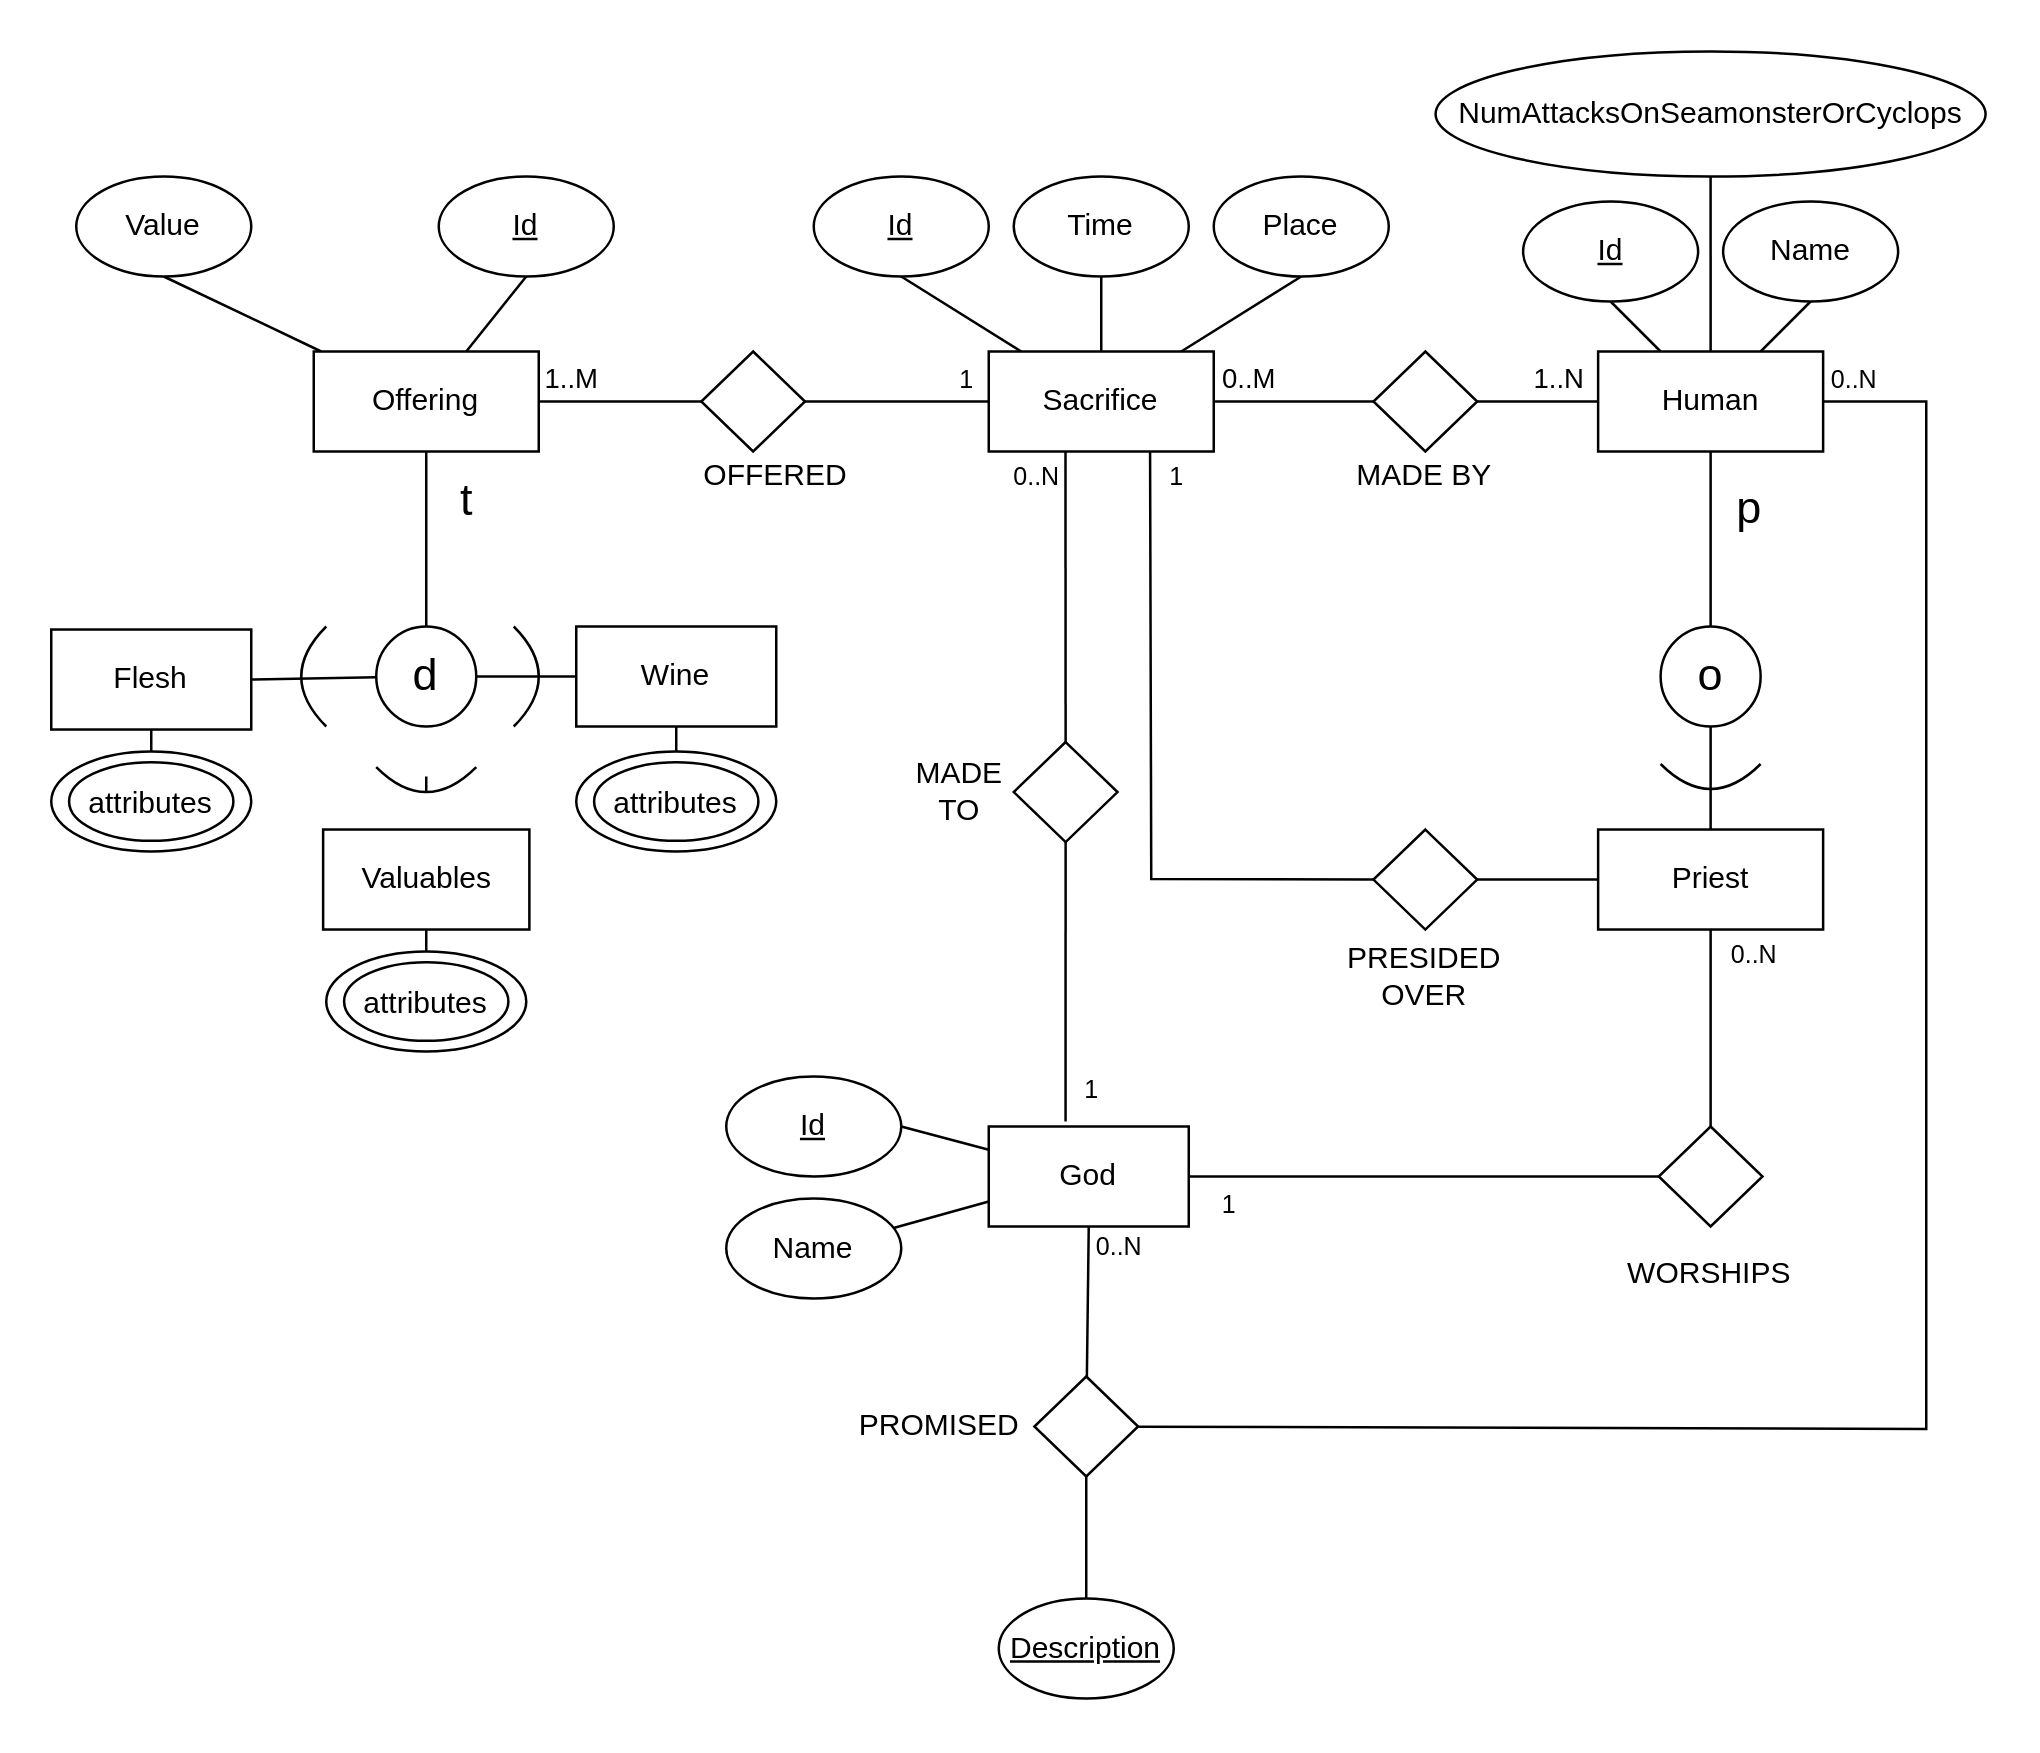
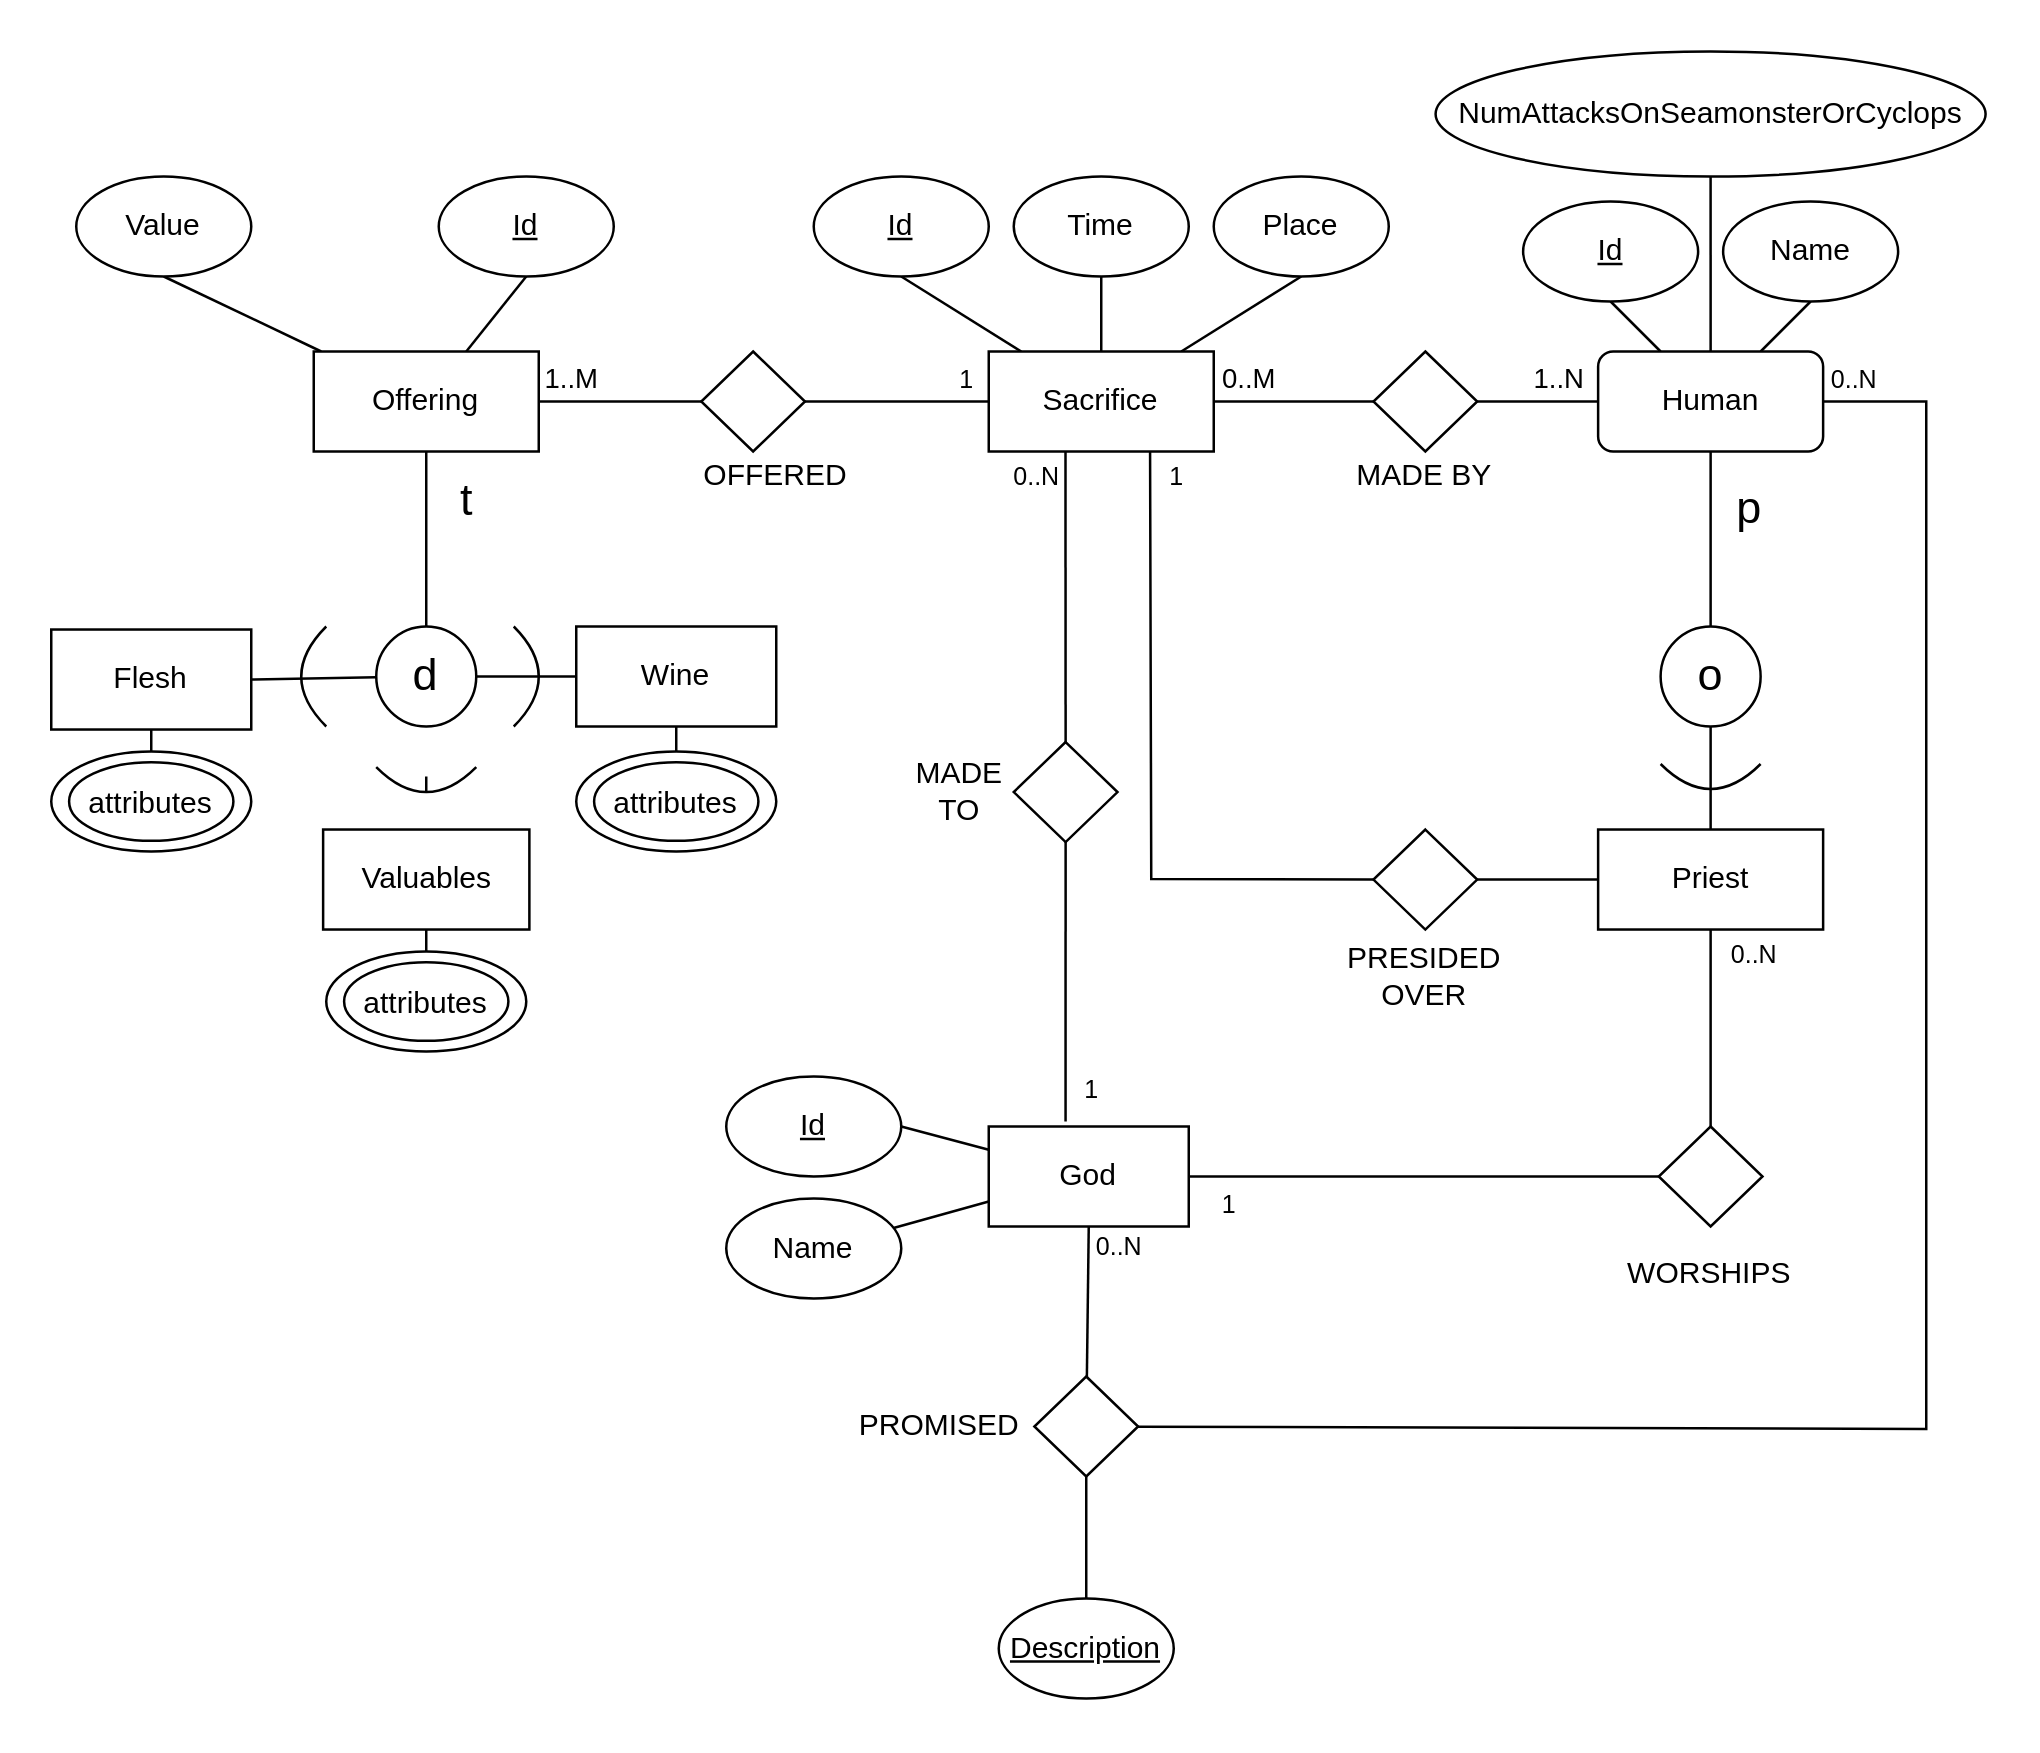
(1711, 401) -> (1711, 401)
